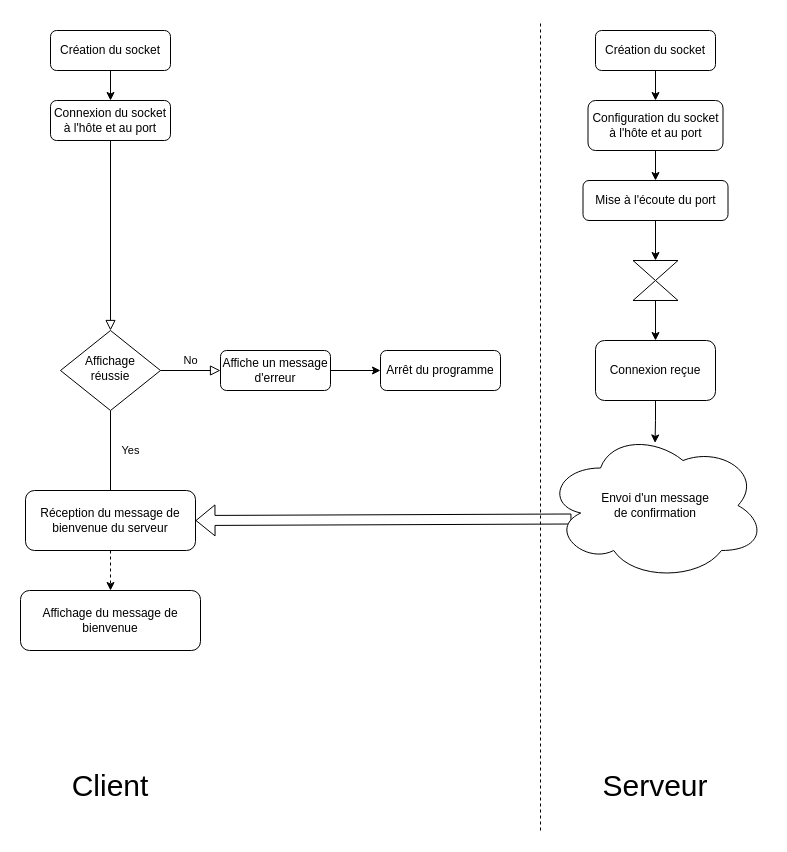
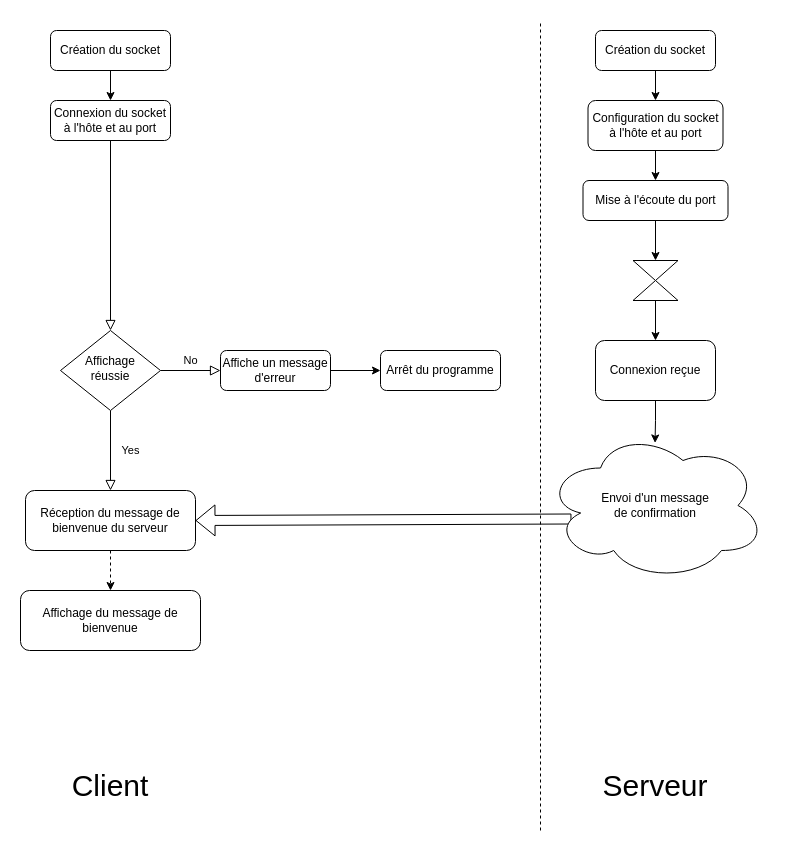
(111, 483) -> (111, 479)
